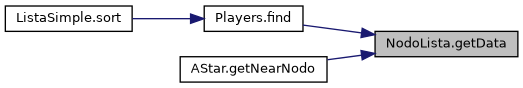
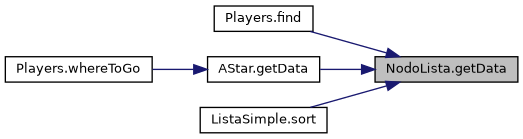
(161, 19) -> (349, 97)
none -> (79, 69)
(254, 69) -> (264, 69)
